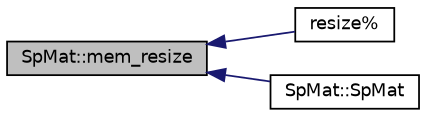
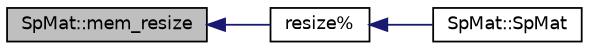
(248, 78) -> (410, 25)
